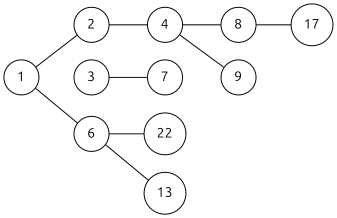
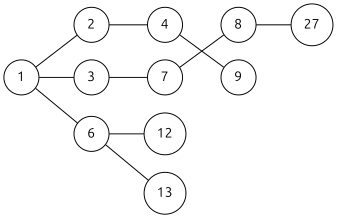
(202, 25) -> (196, 55)
(312, 25) -> (312, 25)
none -> (57, 77)
(165, 134) -> (165, 134)
